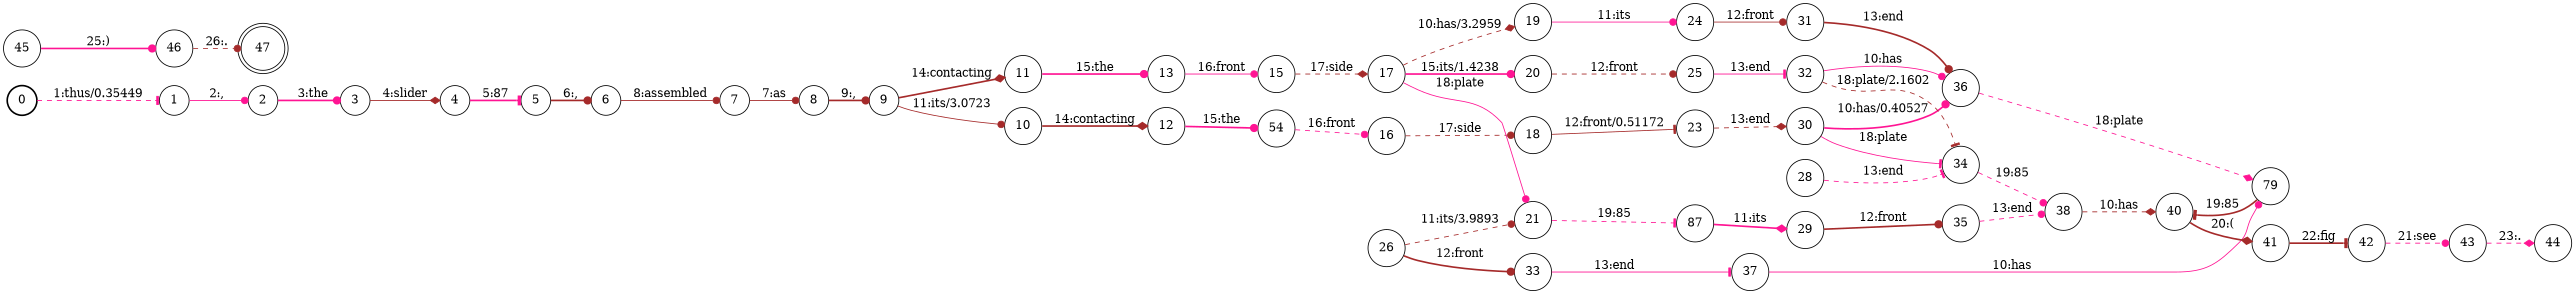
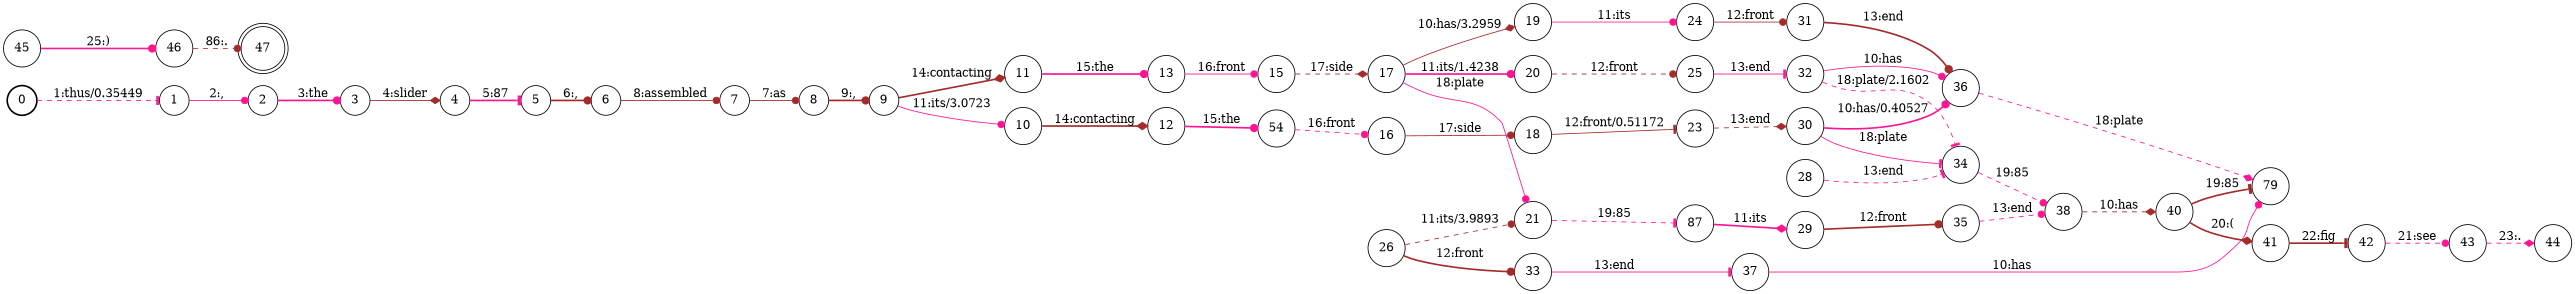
(217, 42) -> (217, 42)
(1453, 45) -> (1453, 45)
(1460, 68) -> (1460, 68)
(1900, 91) -> (1900, 91)
(947, 118) -> (947, 118)
(1456, 136) -> (1456, 136)
(2229, 214) -> (2219, 195)
